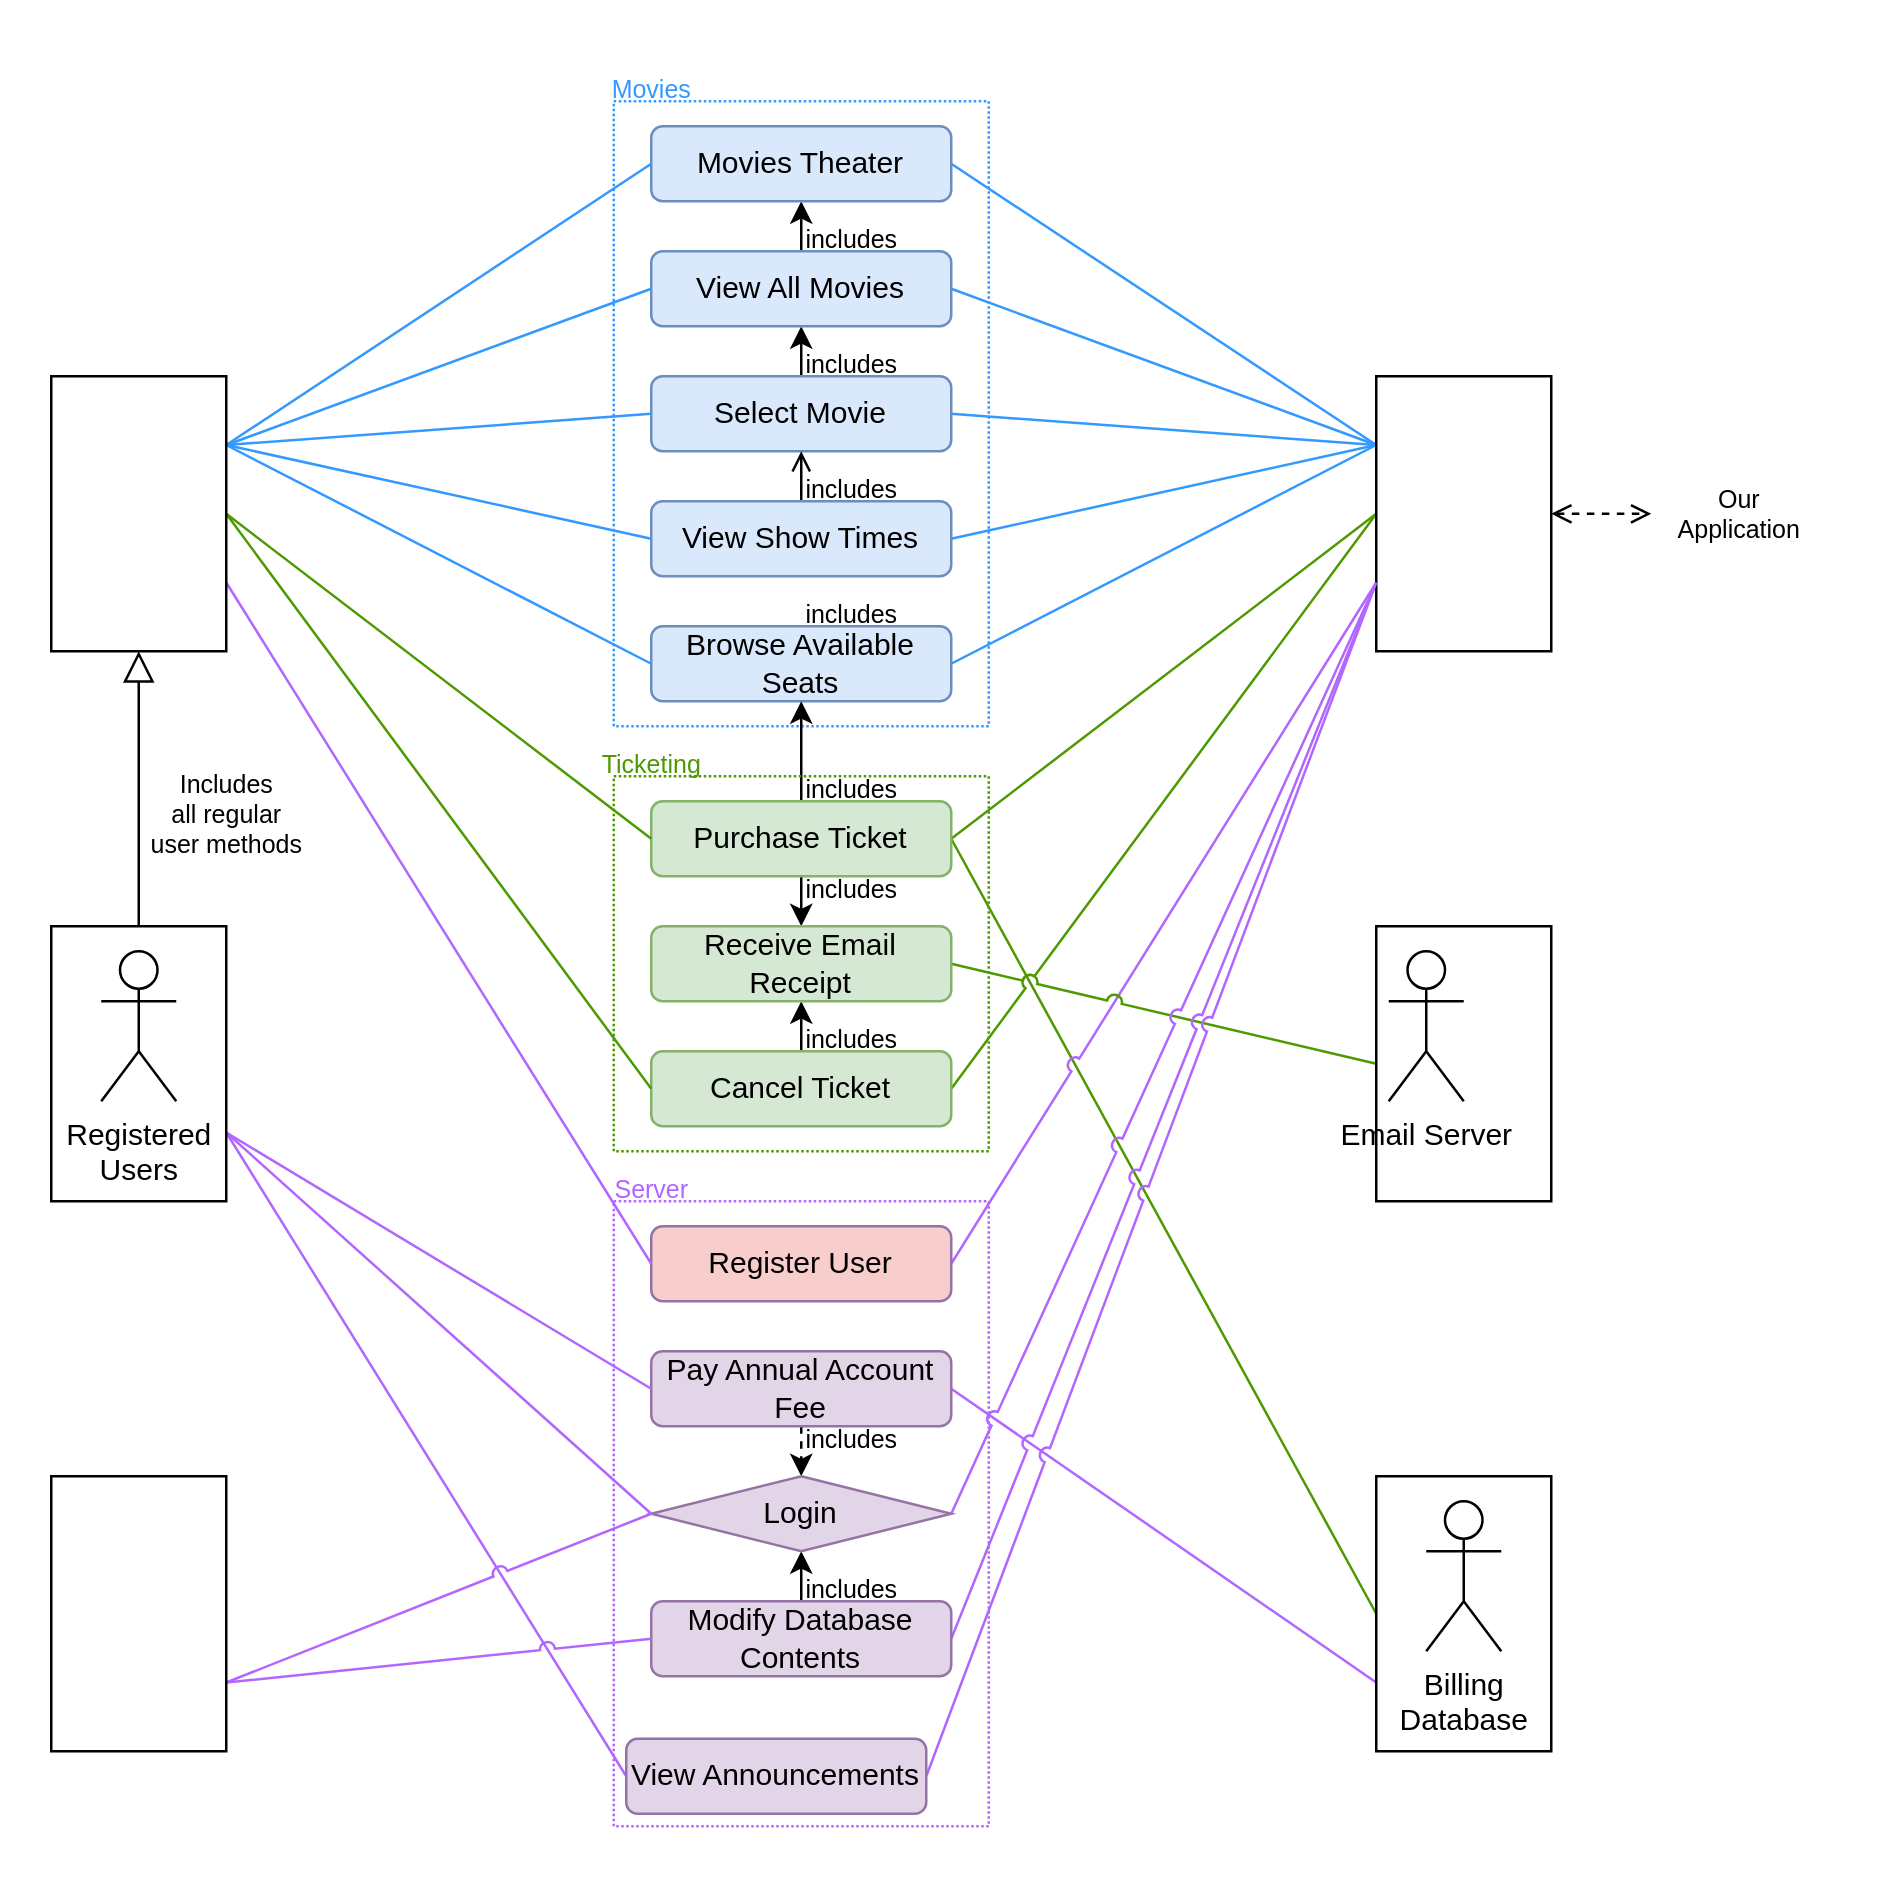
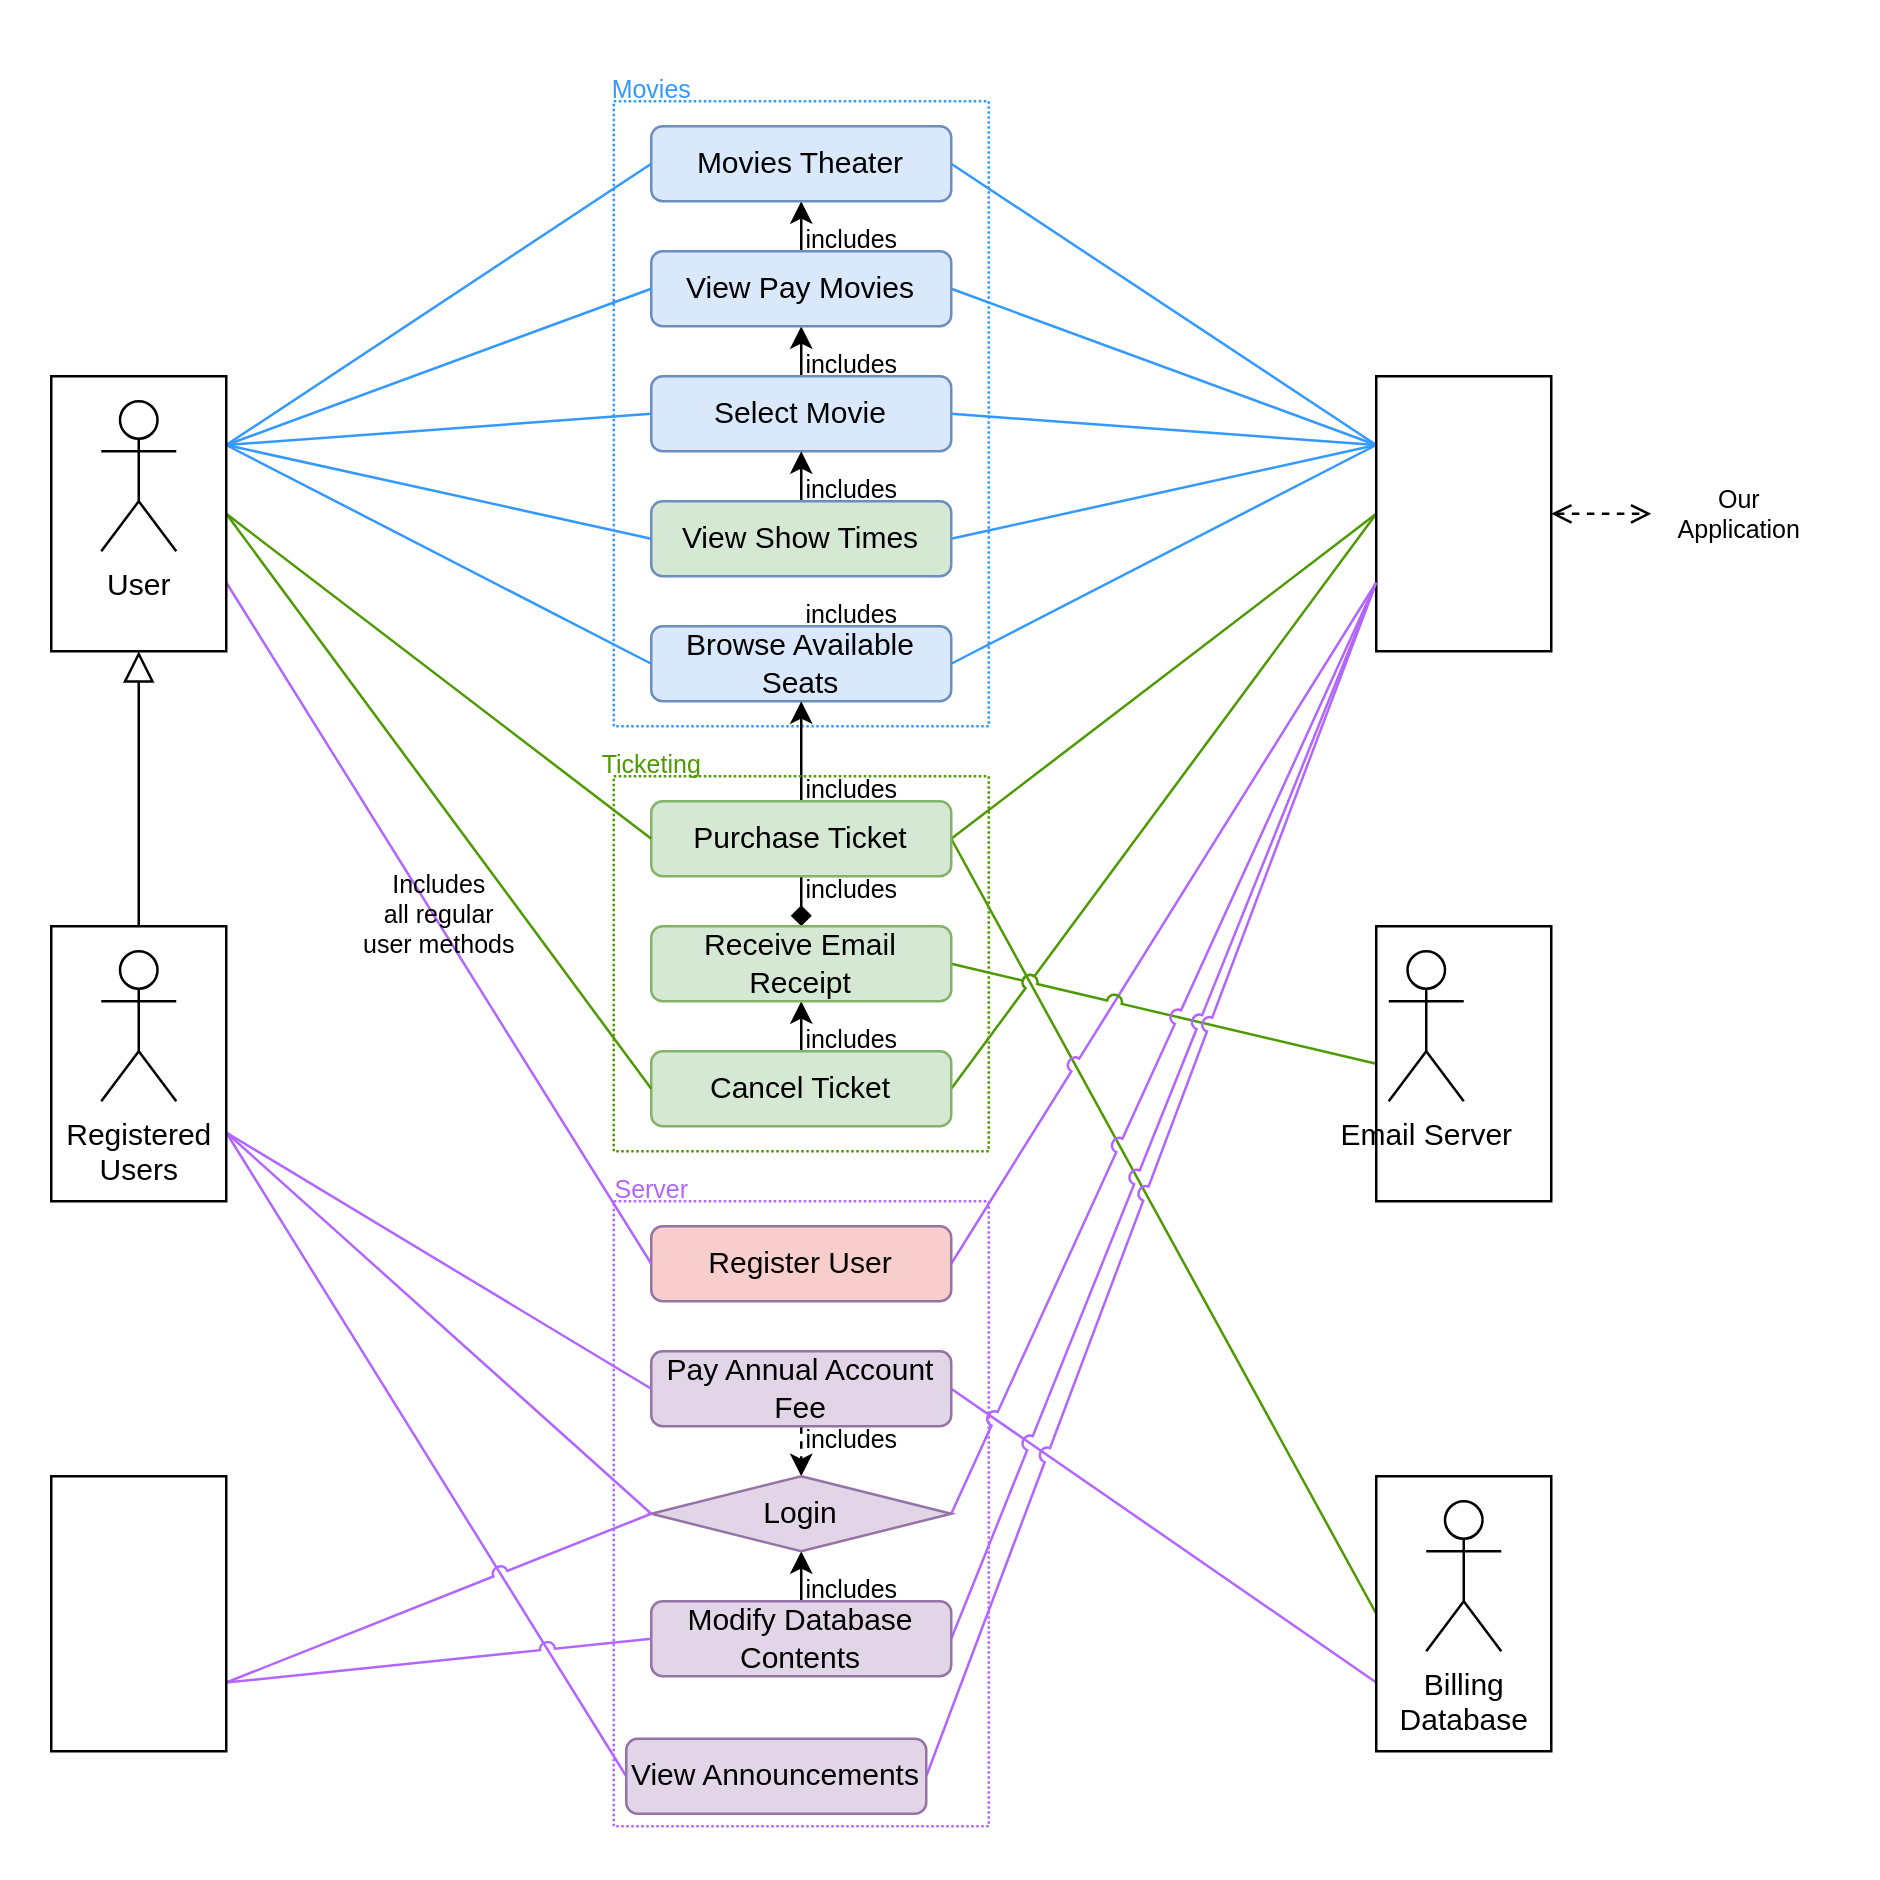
(801, 289) -> (801, 289)
(801, 465) -> (801, 469)
none -> (139, 476)
(801, 539) -> (801, 539)
(226, 814) -> (439, 914)
(801, 907) -> (801, 906)
